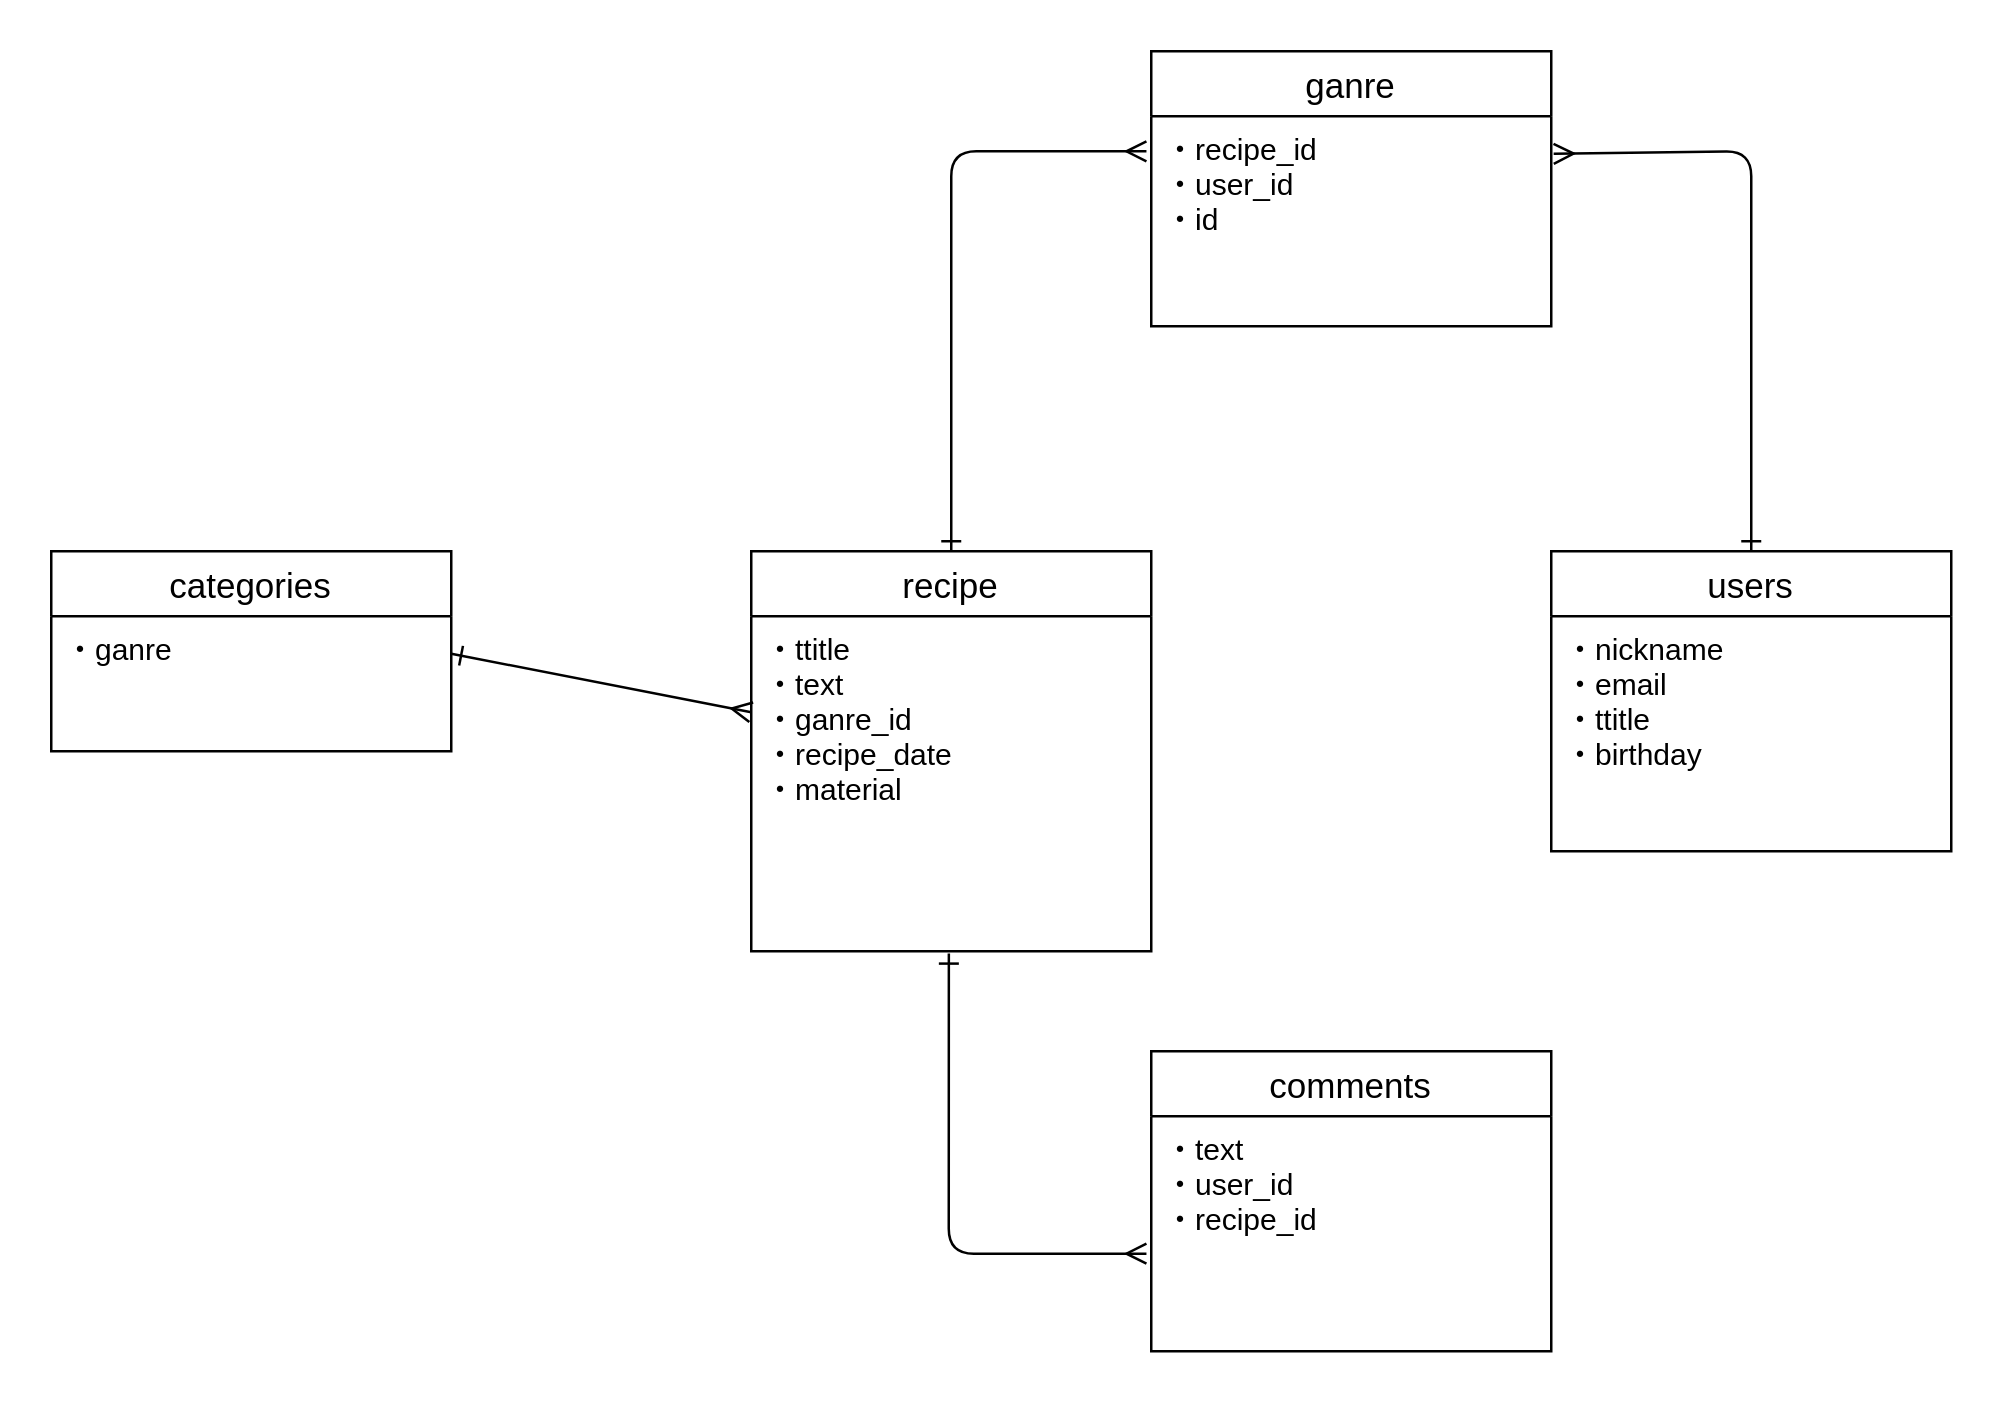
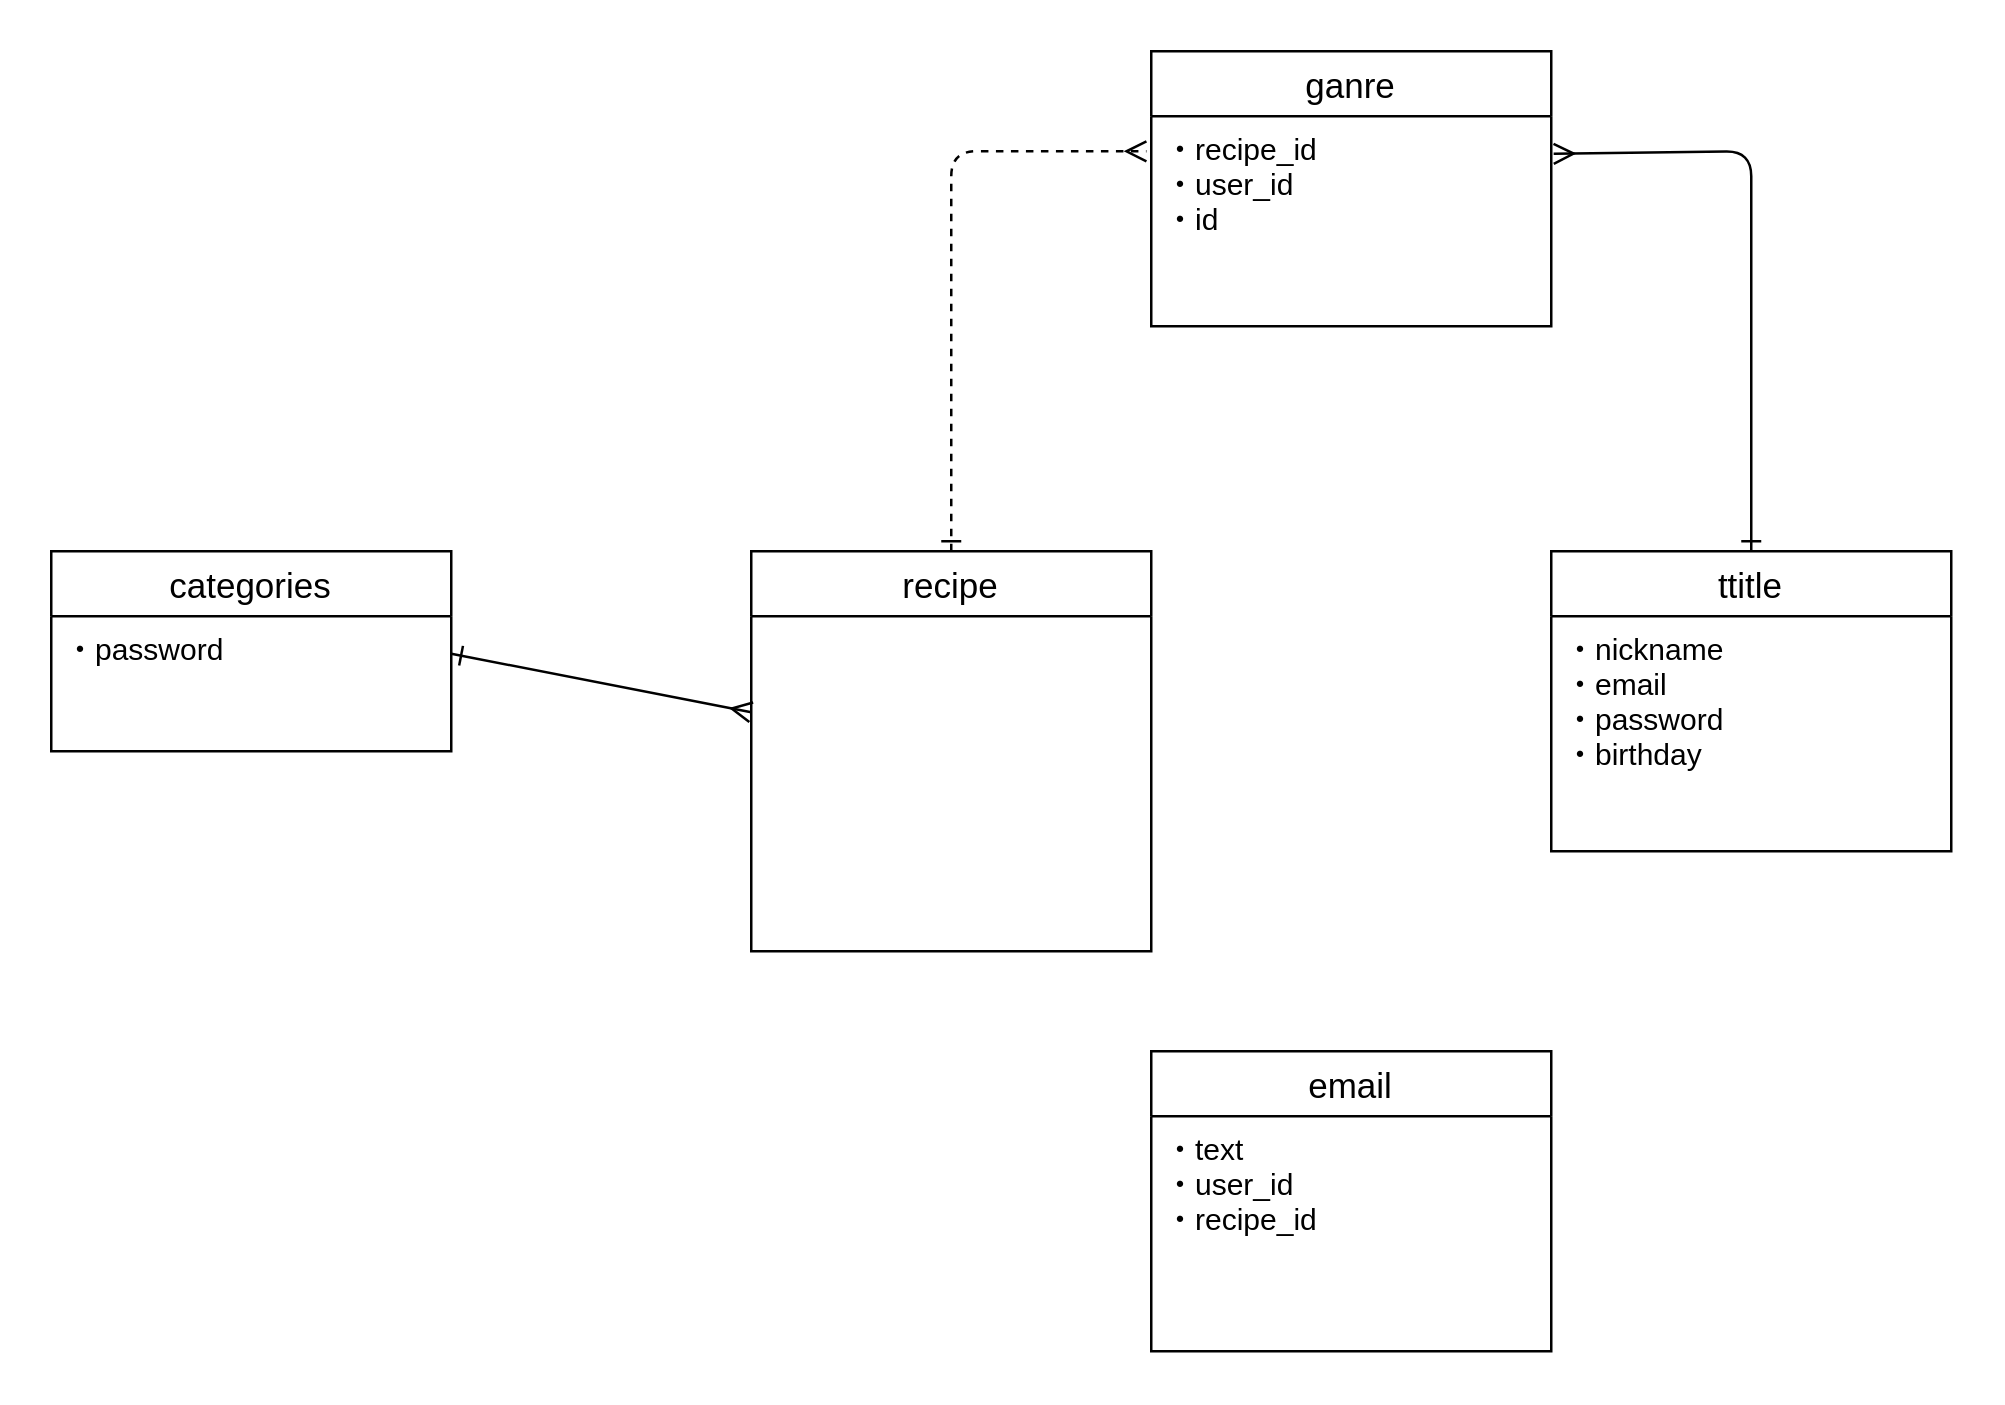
(951, 259) -> (951, 259)
(1750, 586) -> (1750, 586)
(122, 650) -> (147, 650)
(1643, 650) -> (1643, 650)
(951, 784) -> none
(1350, 1086) -> (1350, 1086)
(949, 1195) -> none
